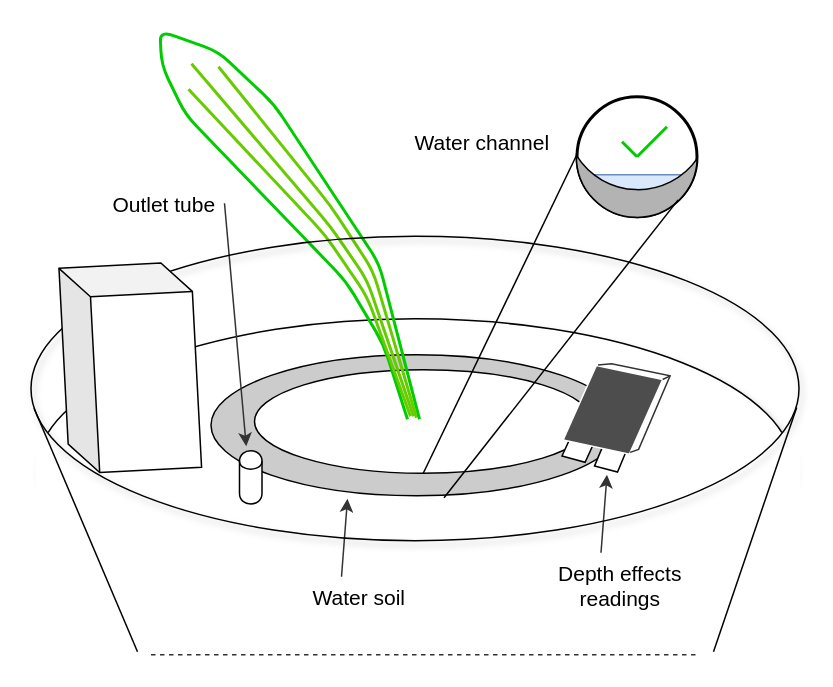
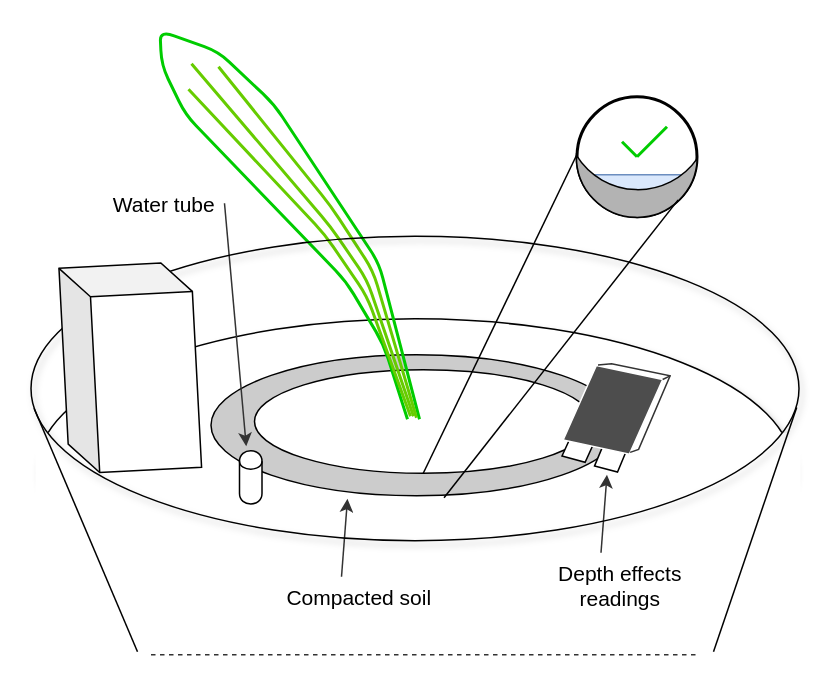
(482, 143) -> none
(164, 205) -> (164, 205)
(359, 598) -> (359, 598)
